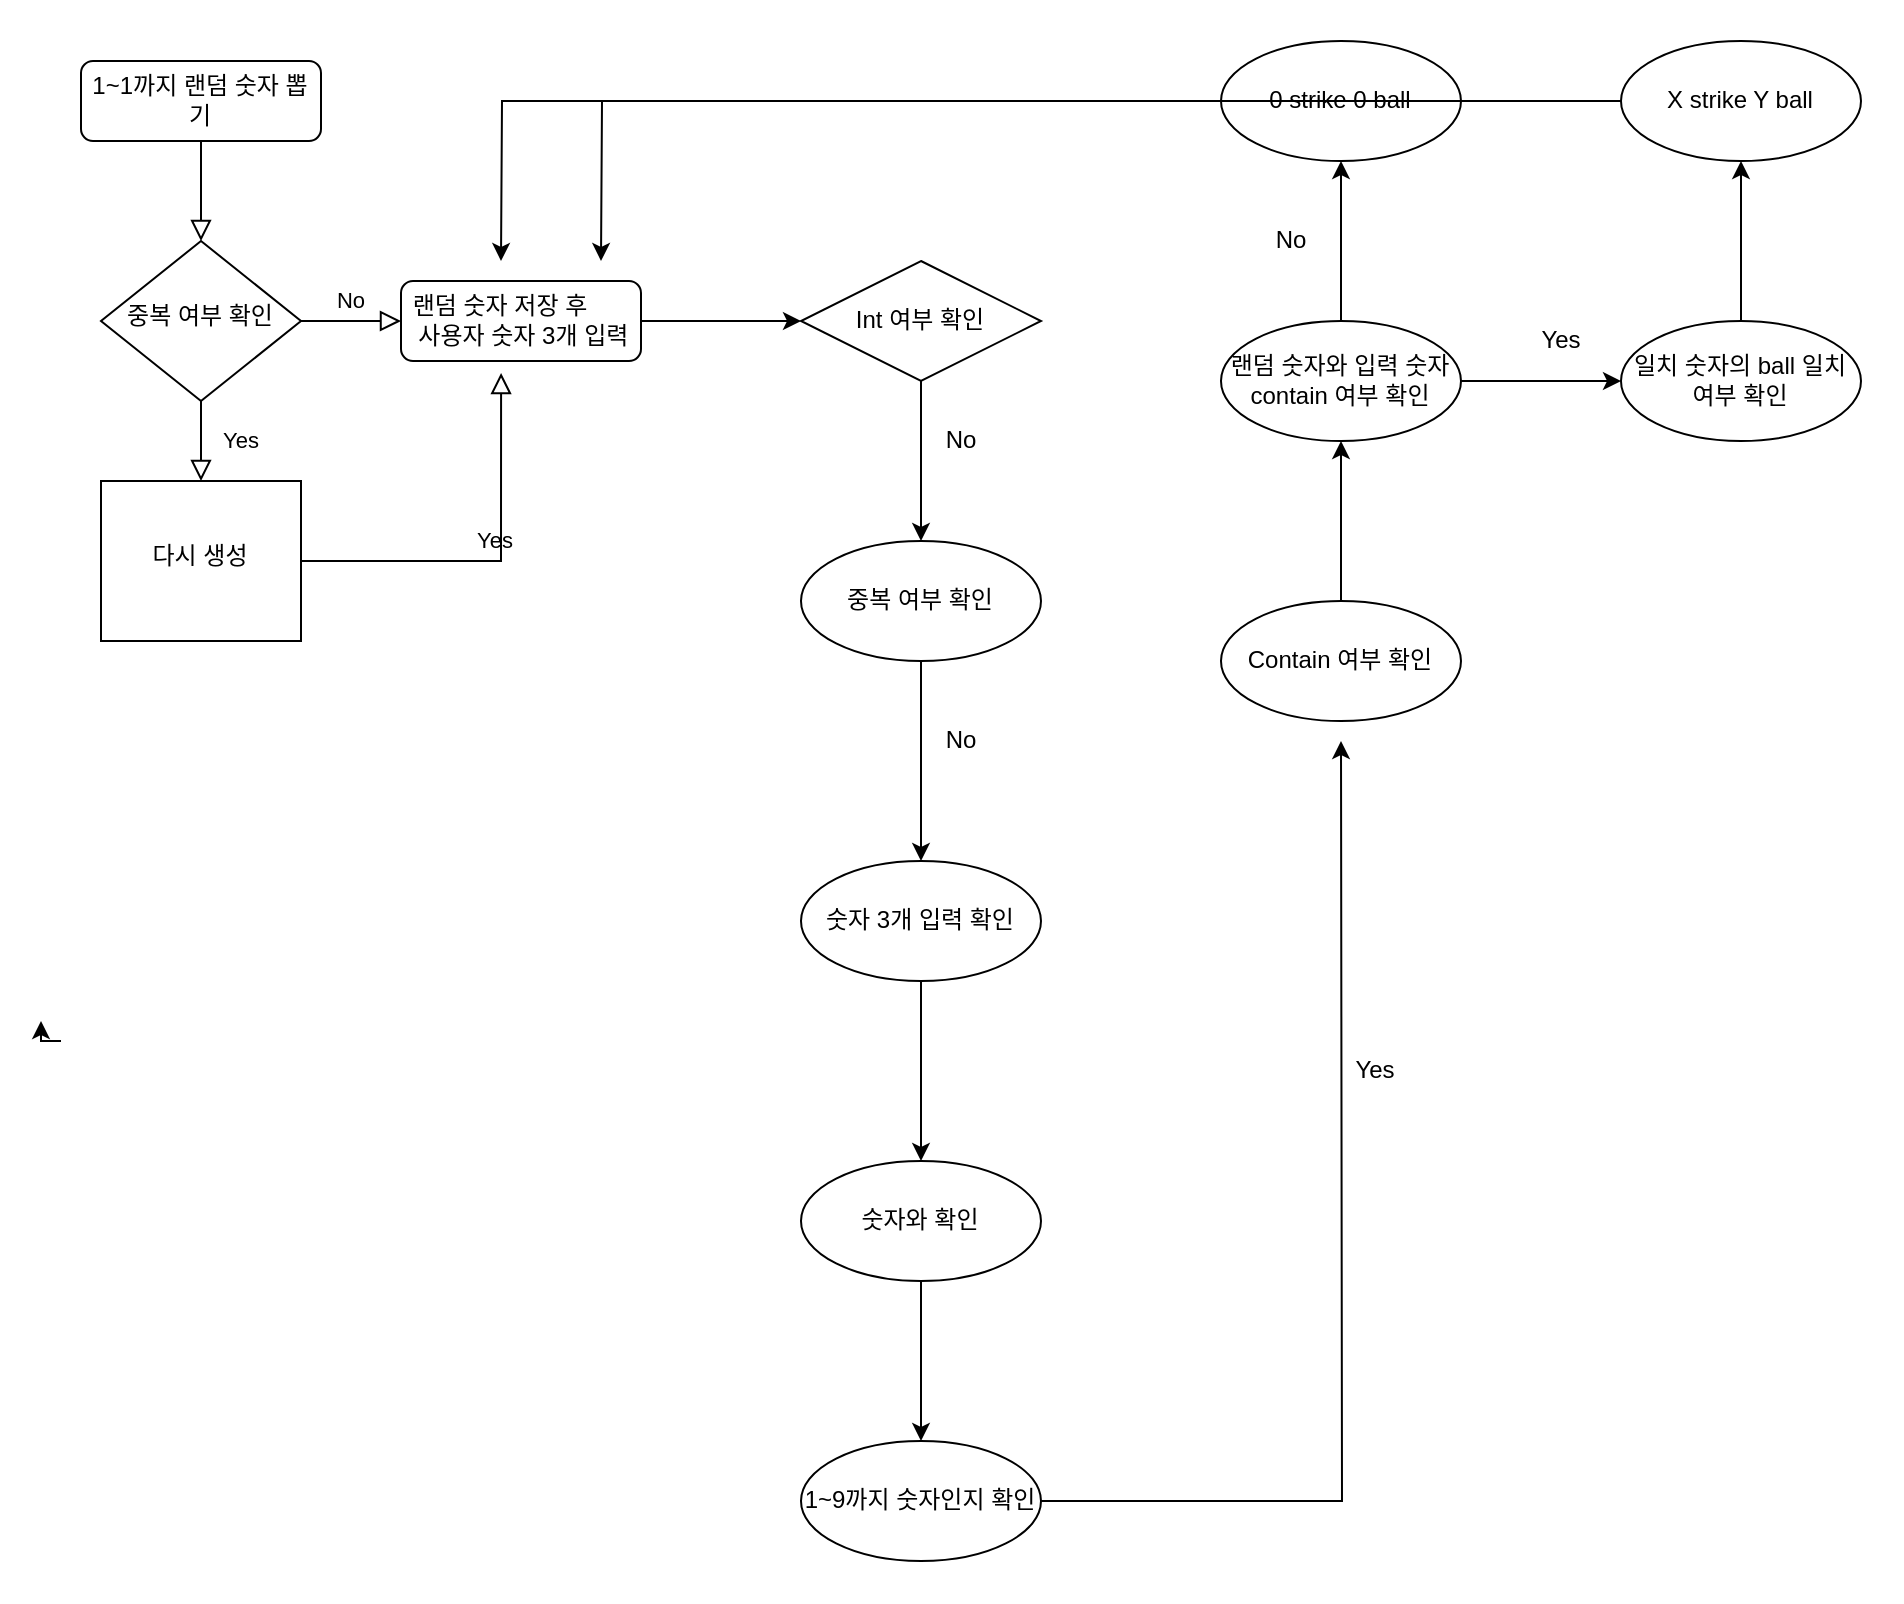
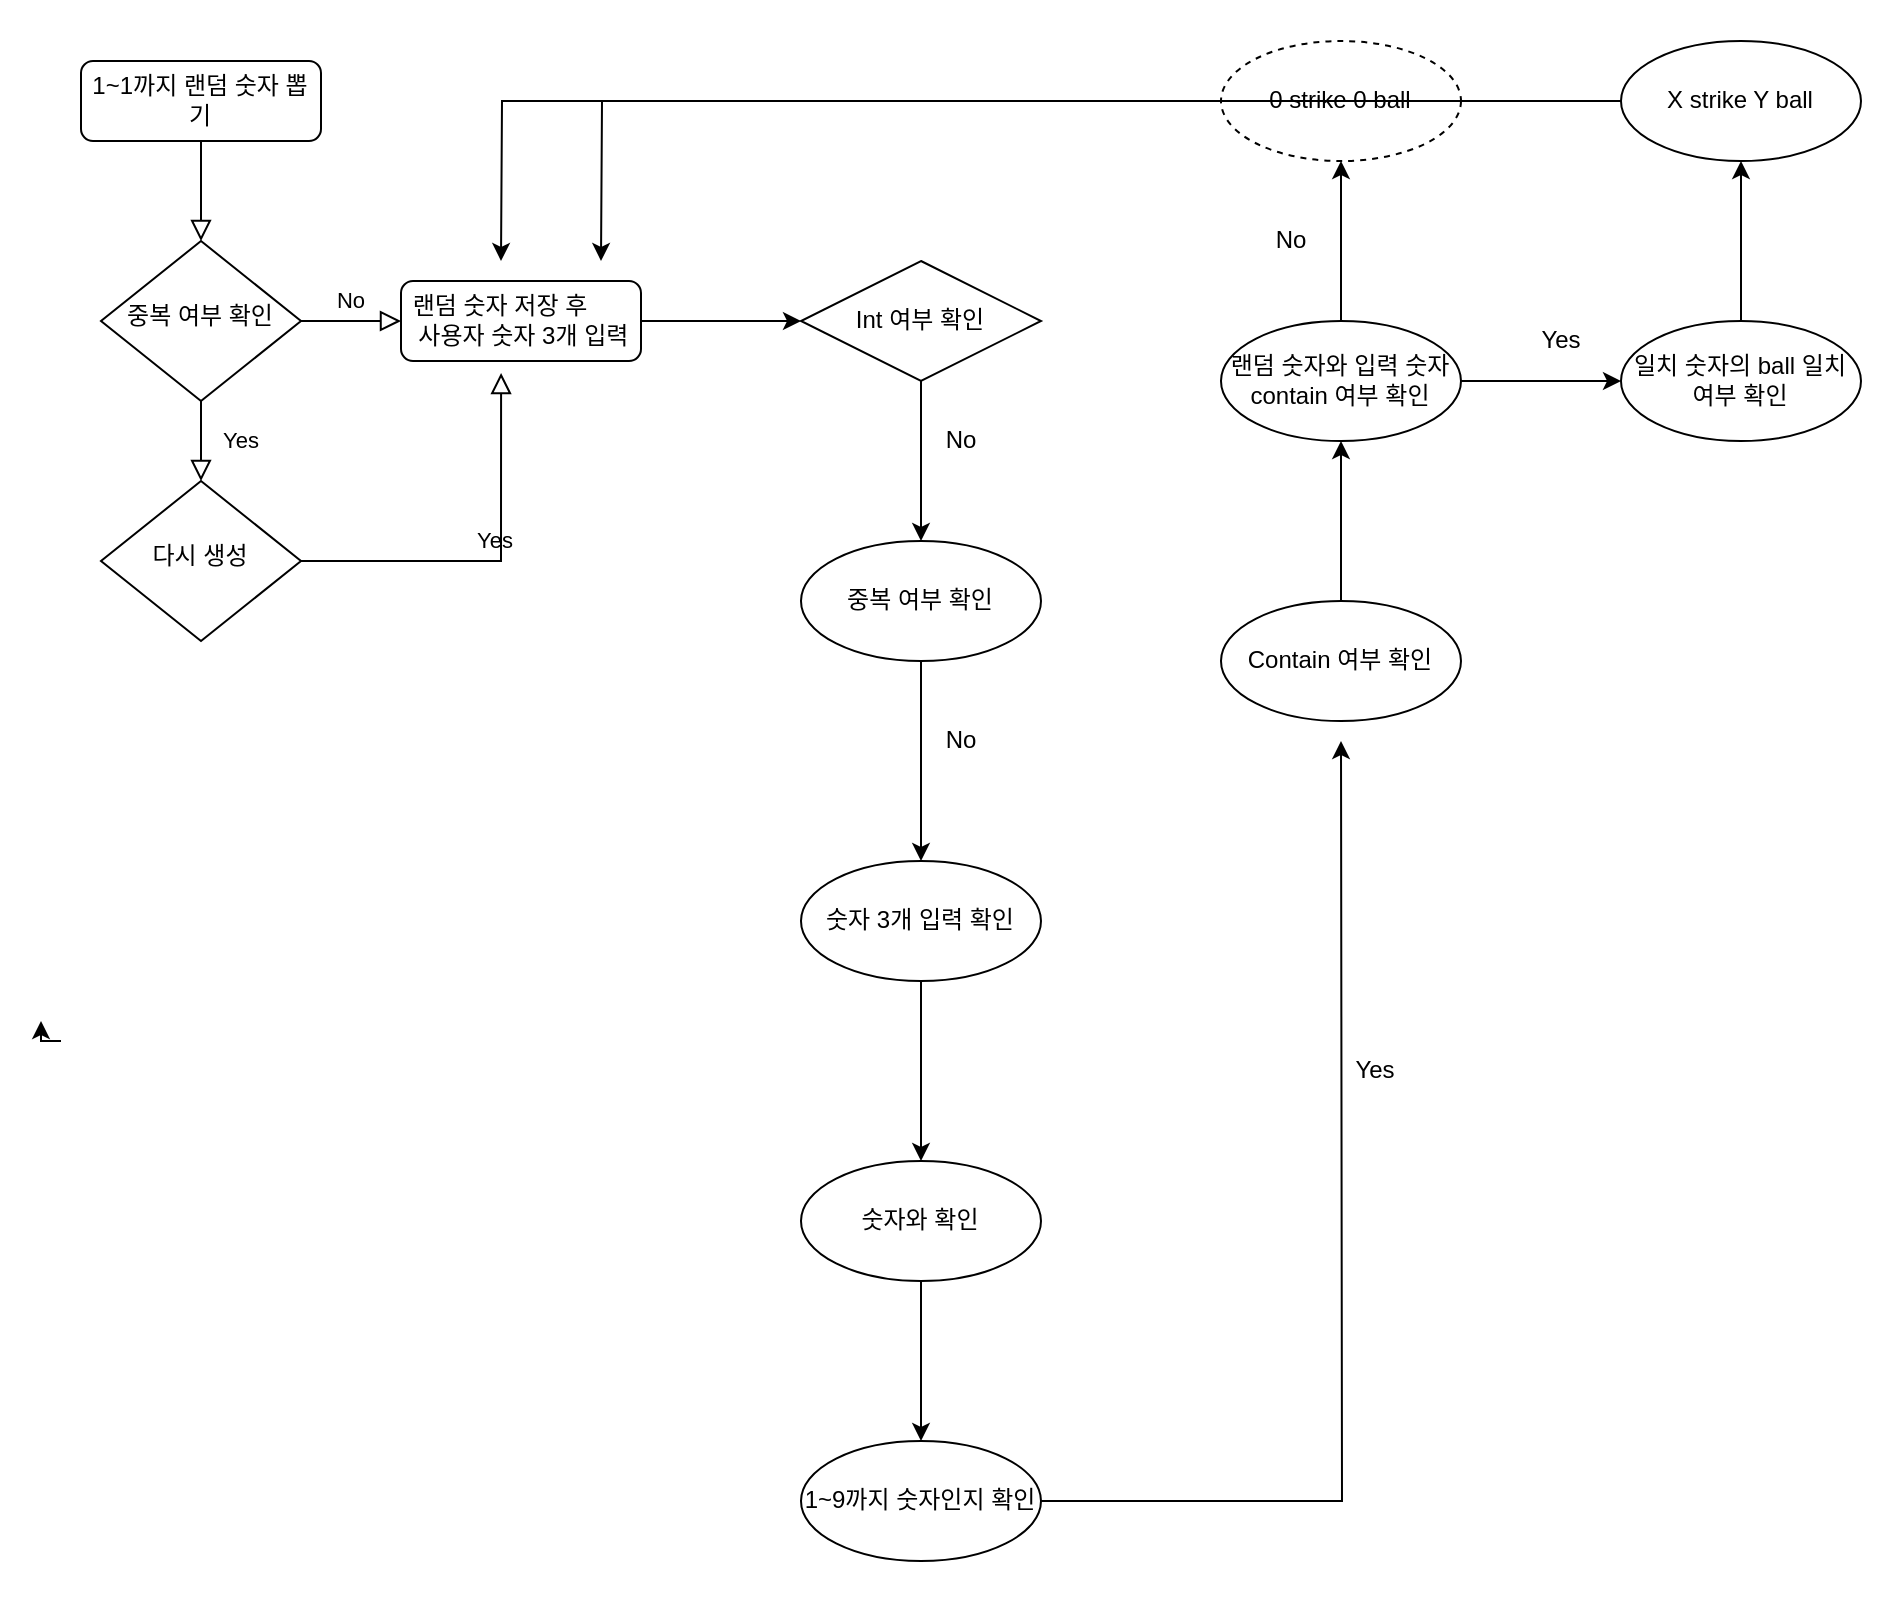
(1341, 101) -> (1341, 101)
(201, 561) -> (201, 561)
